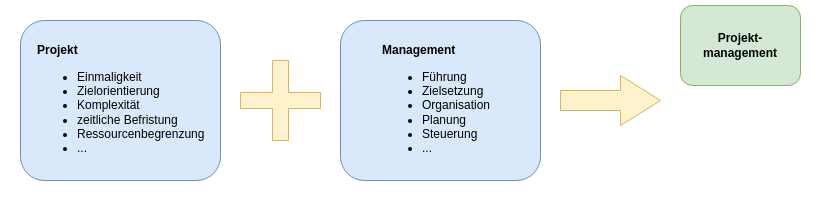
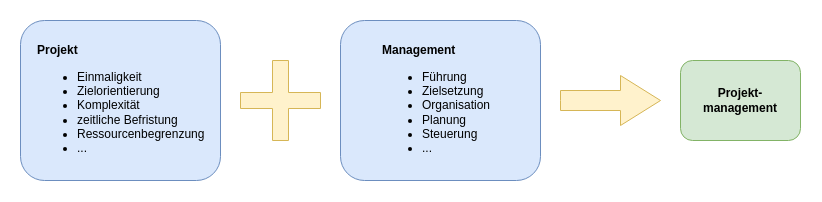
(741, 46) -> (741, 101)
